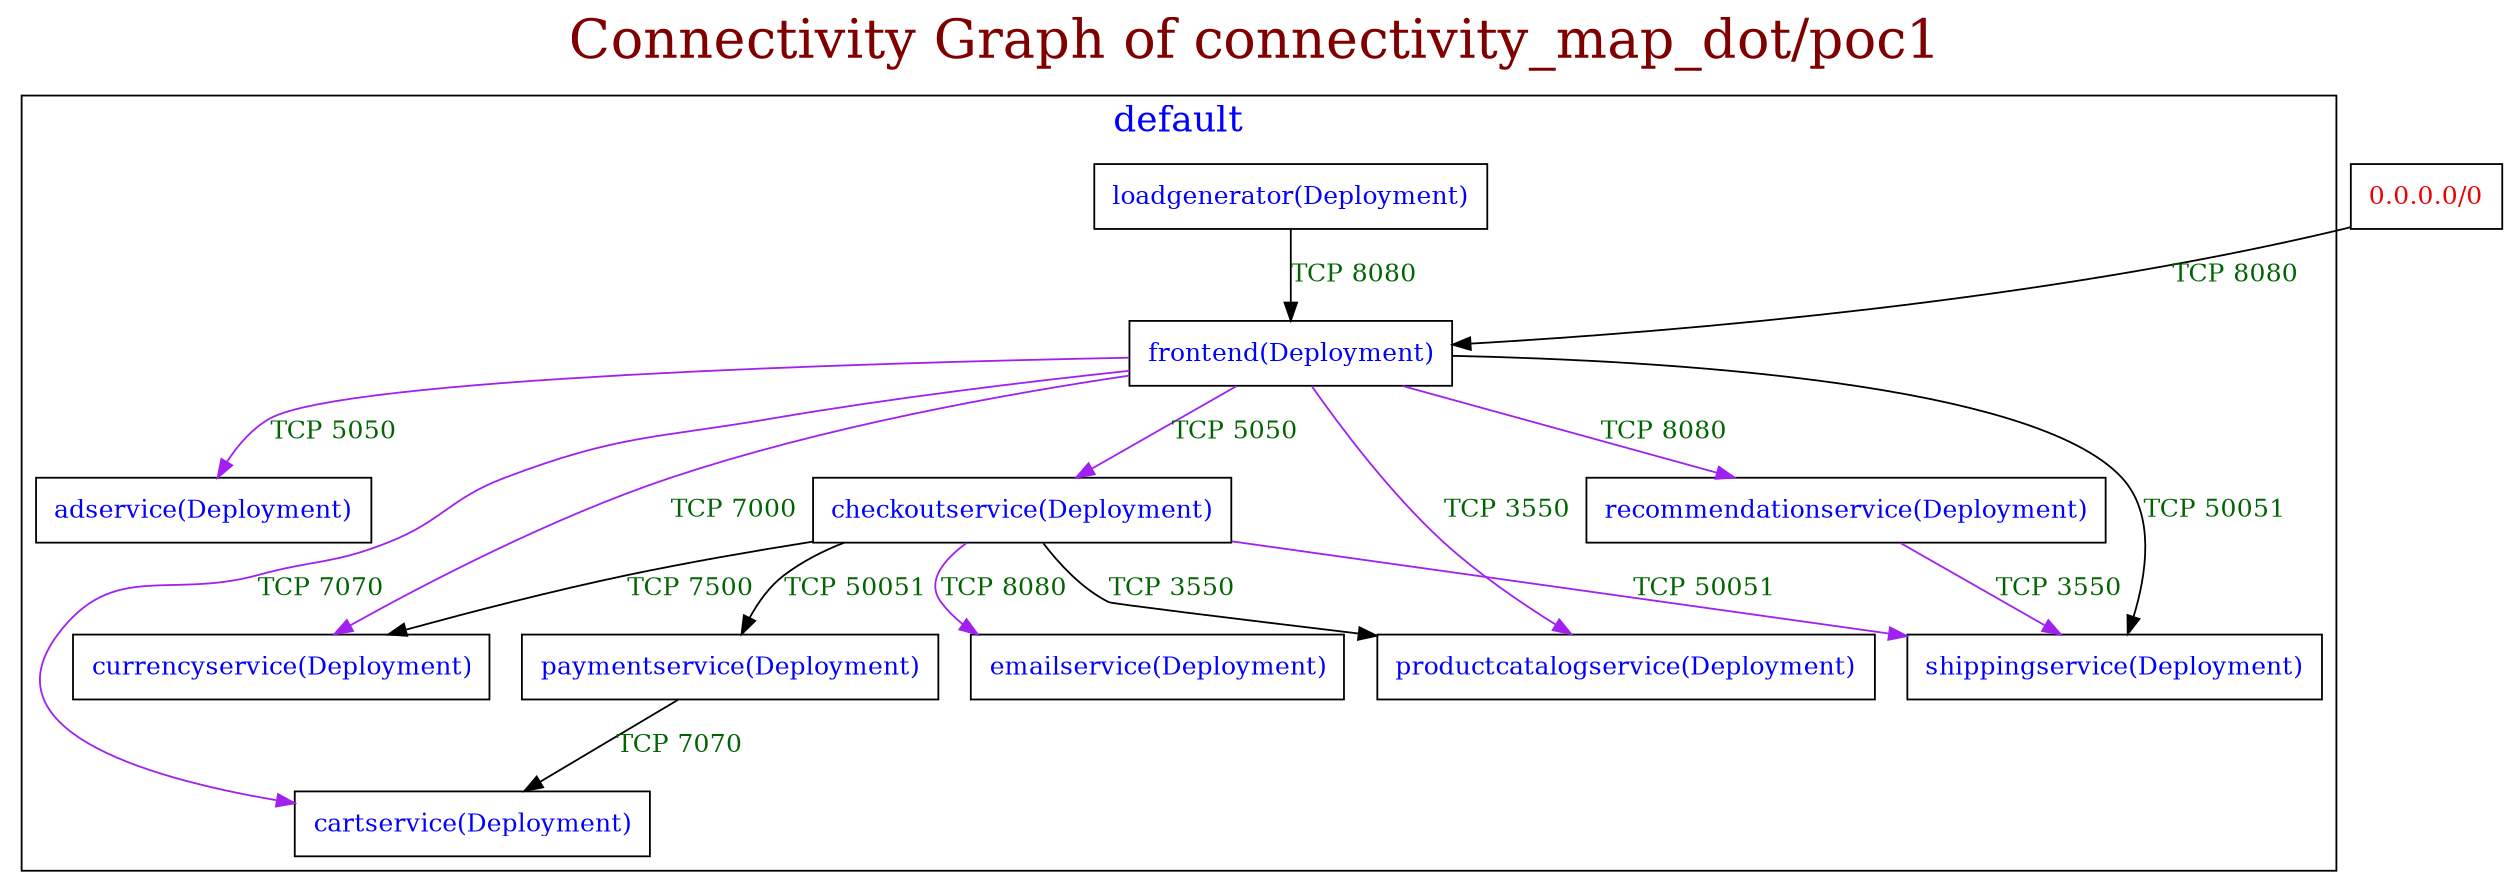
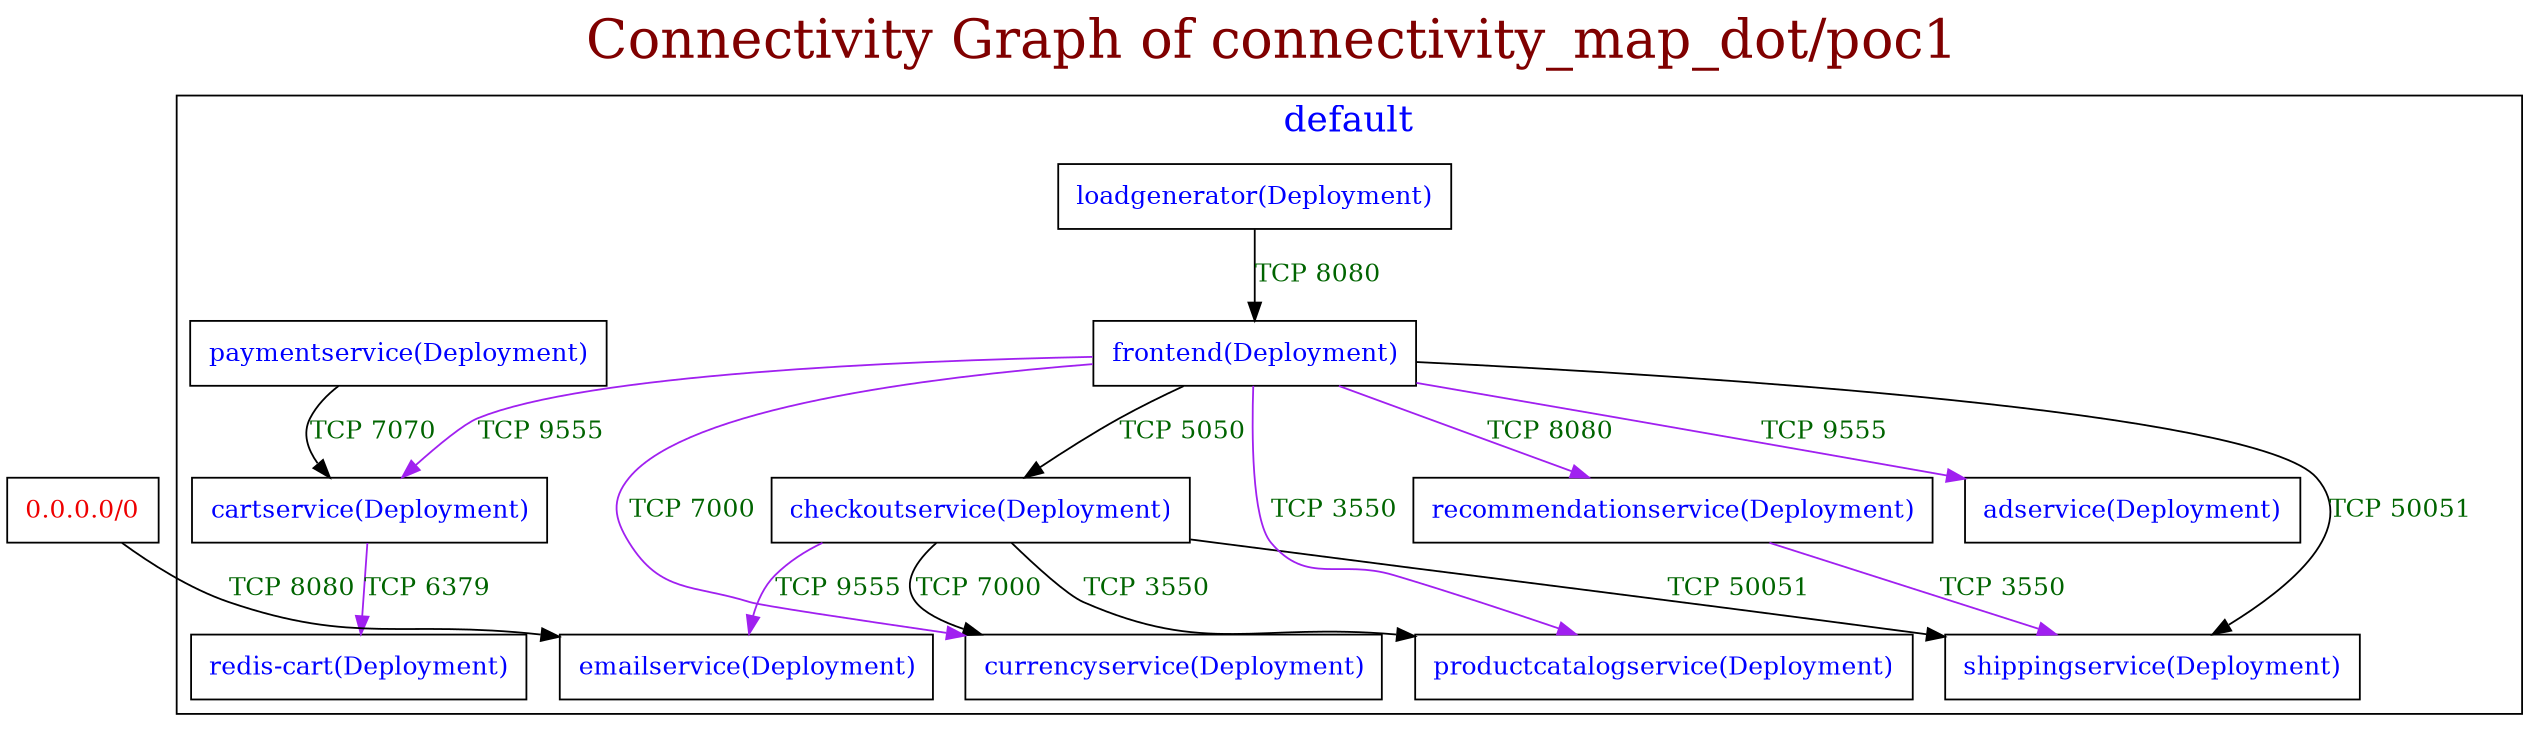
(1913, 304) -> (322, 625)
(1164, 427) -> (1110, 424)
(334, 432) -> (1824, 432)
(790, 571) -> none
(1560, 587) -> (1558, 587)
(321, 589) -> (541, 432)
(690, 589) -> (979, 589)
(1004, 589) -> (838, 589)
none -> (359, 667)
